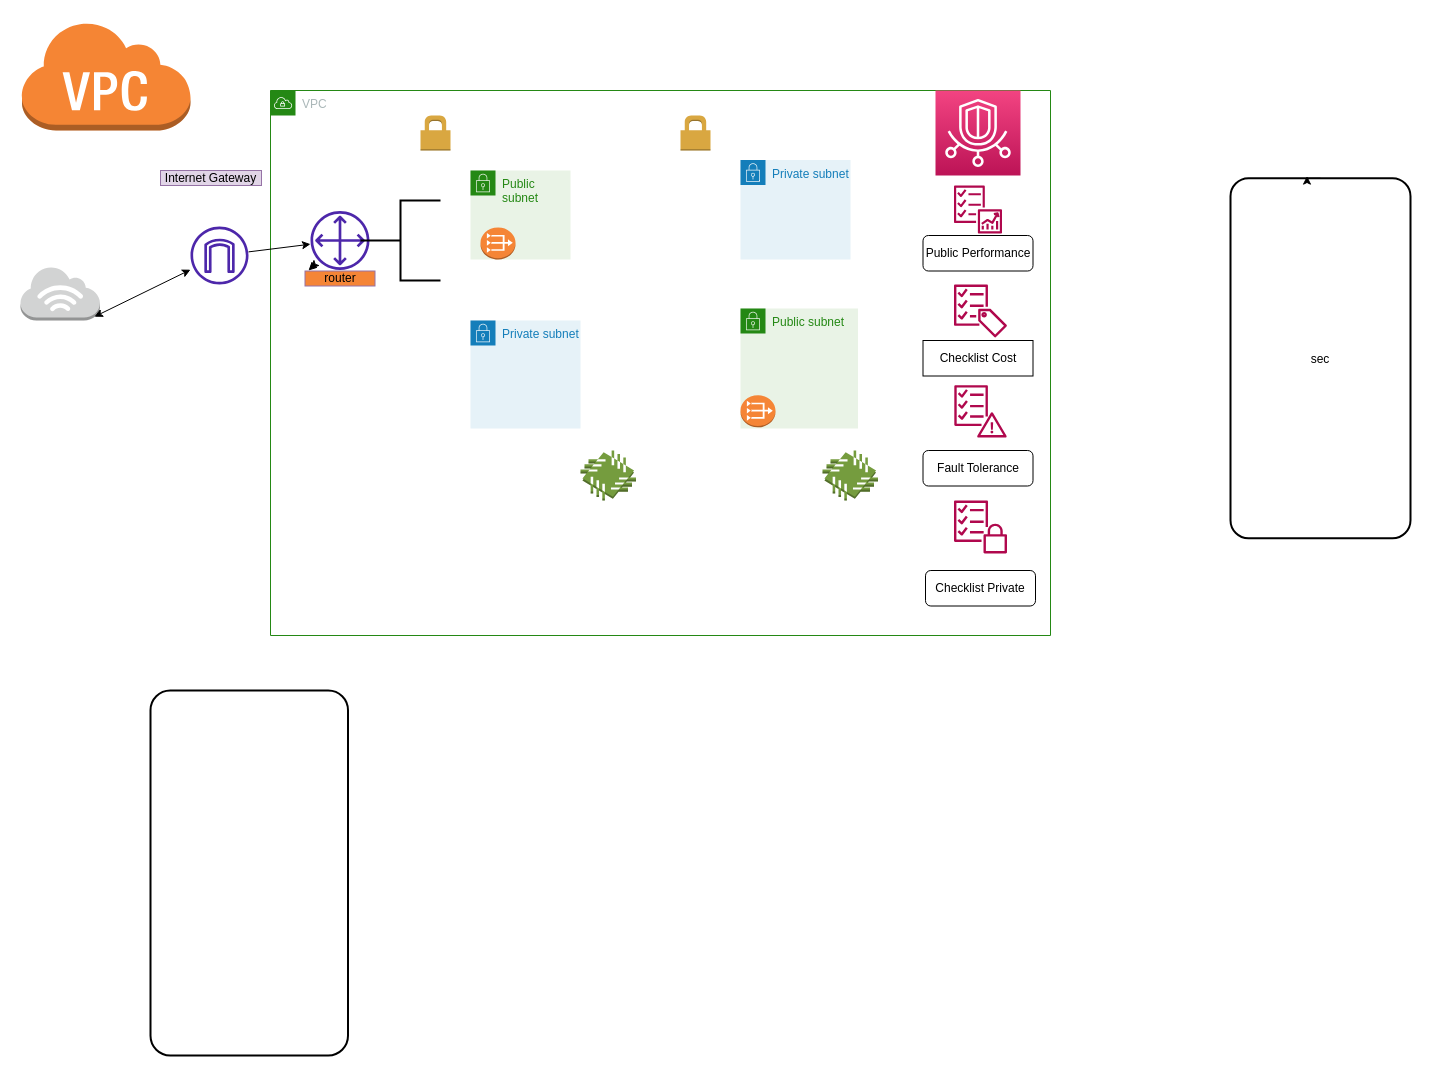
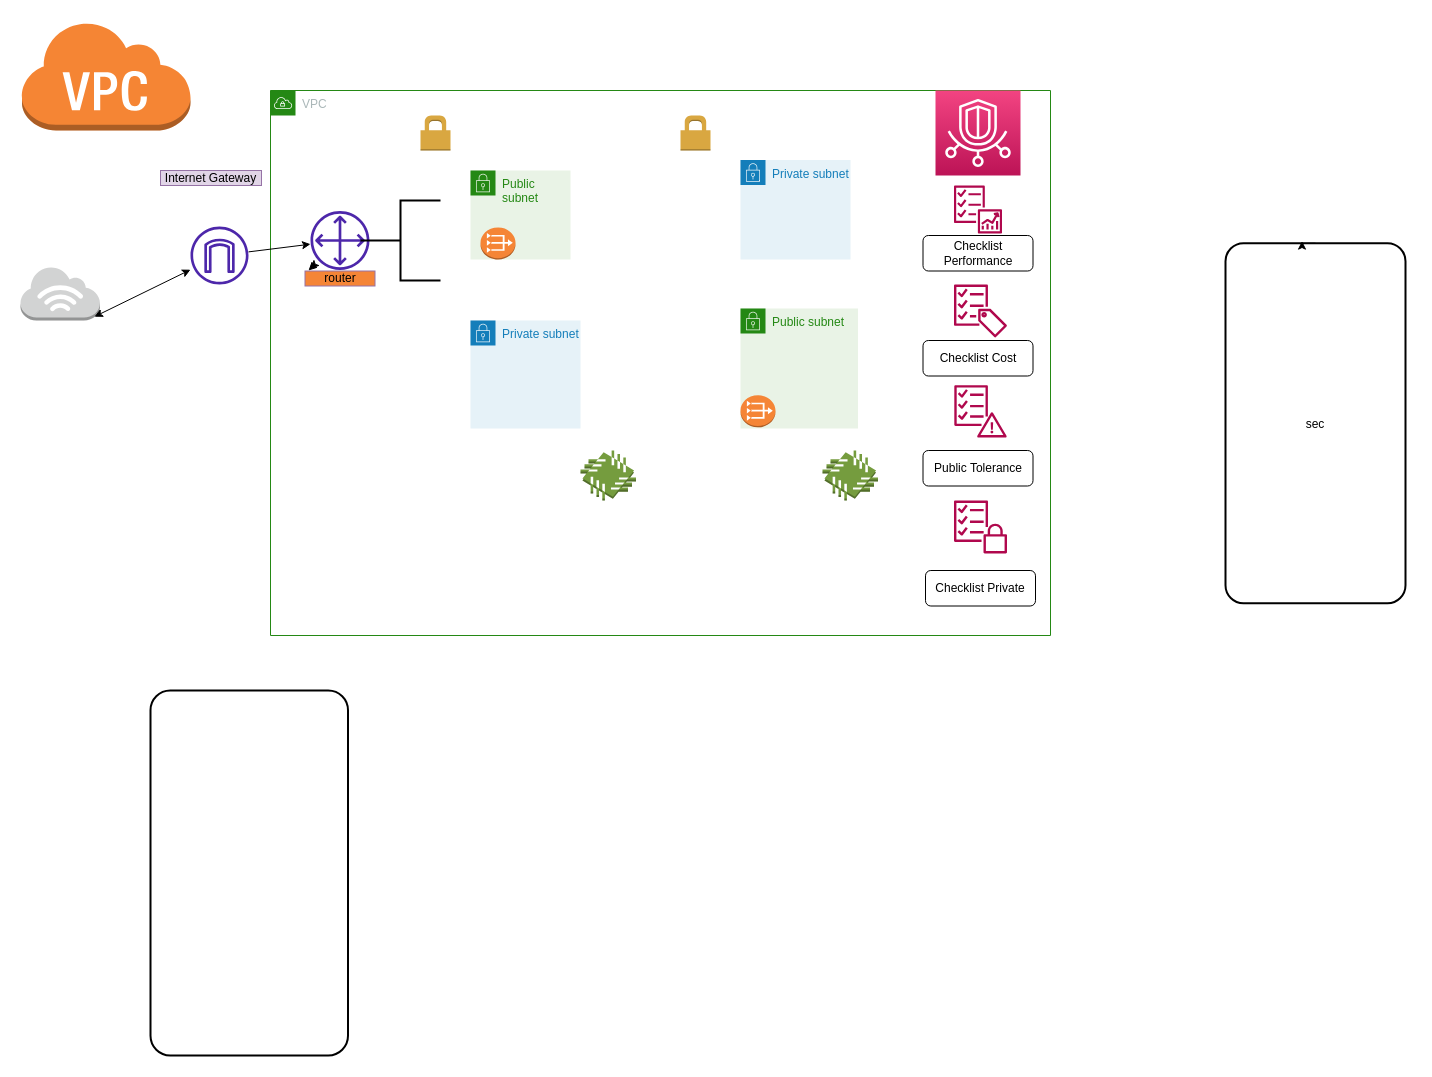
(979, 254) -> (979, 254)
(978, 358) -> (978, 358)
(1321, 358) -> (1316, 423)
(979, 469) -> (979, 469)
